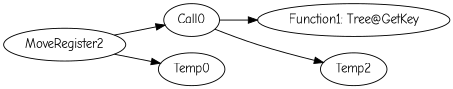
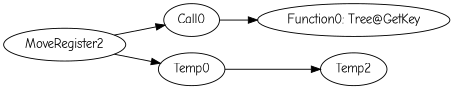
(354, 20) -> (354, 20)
(264, 47) -> (268, 69)
